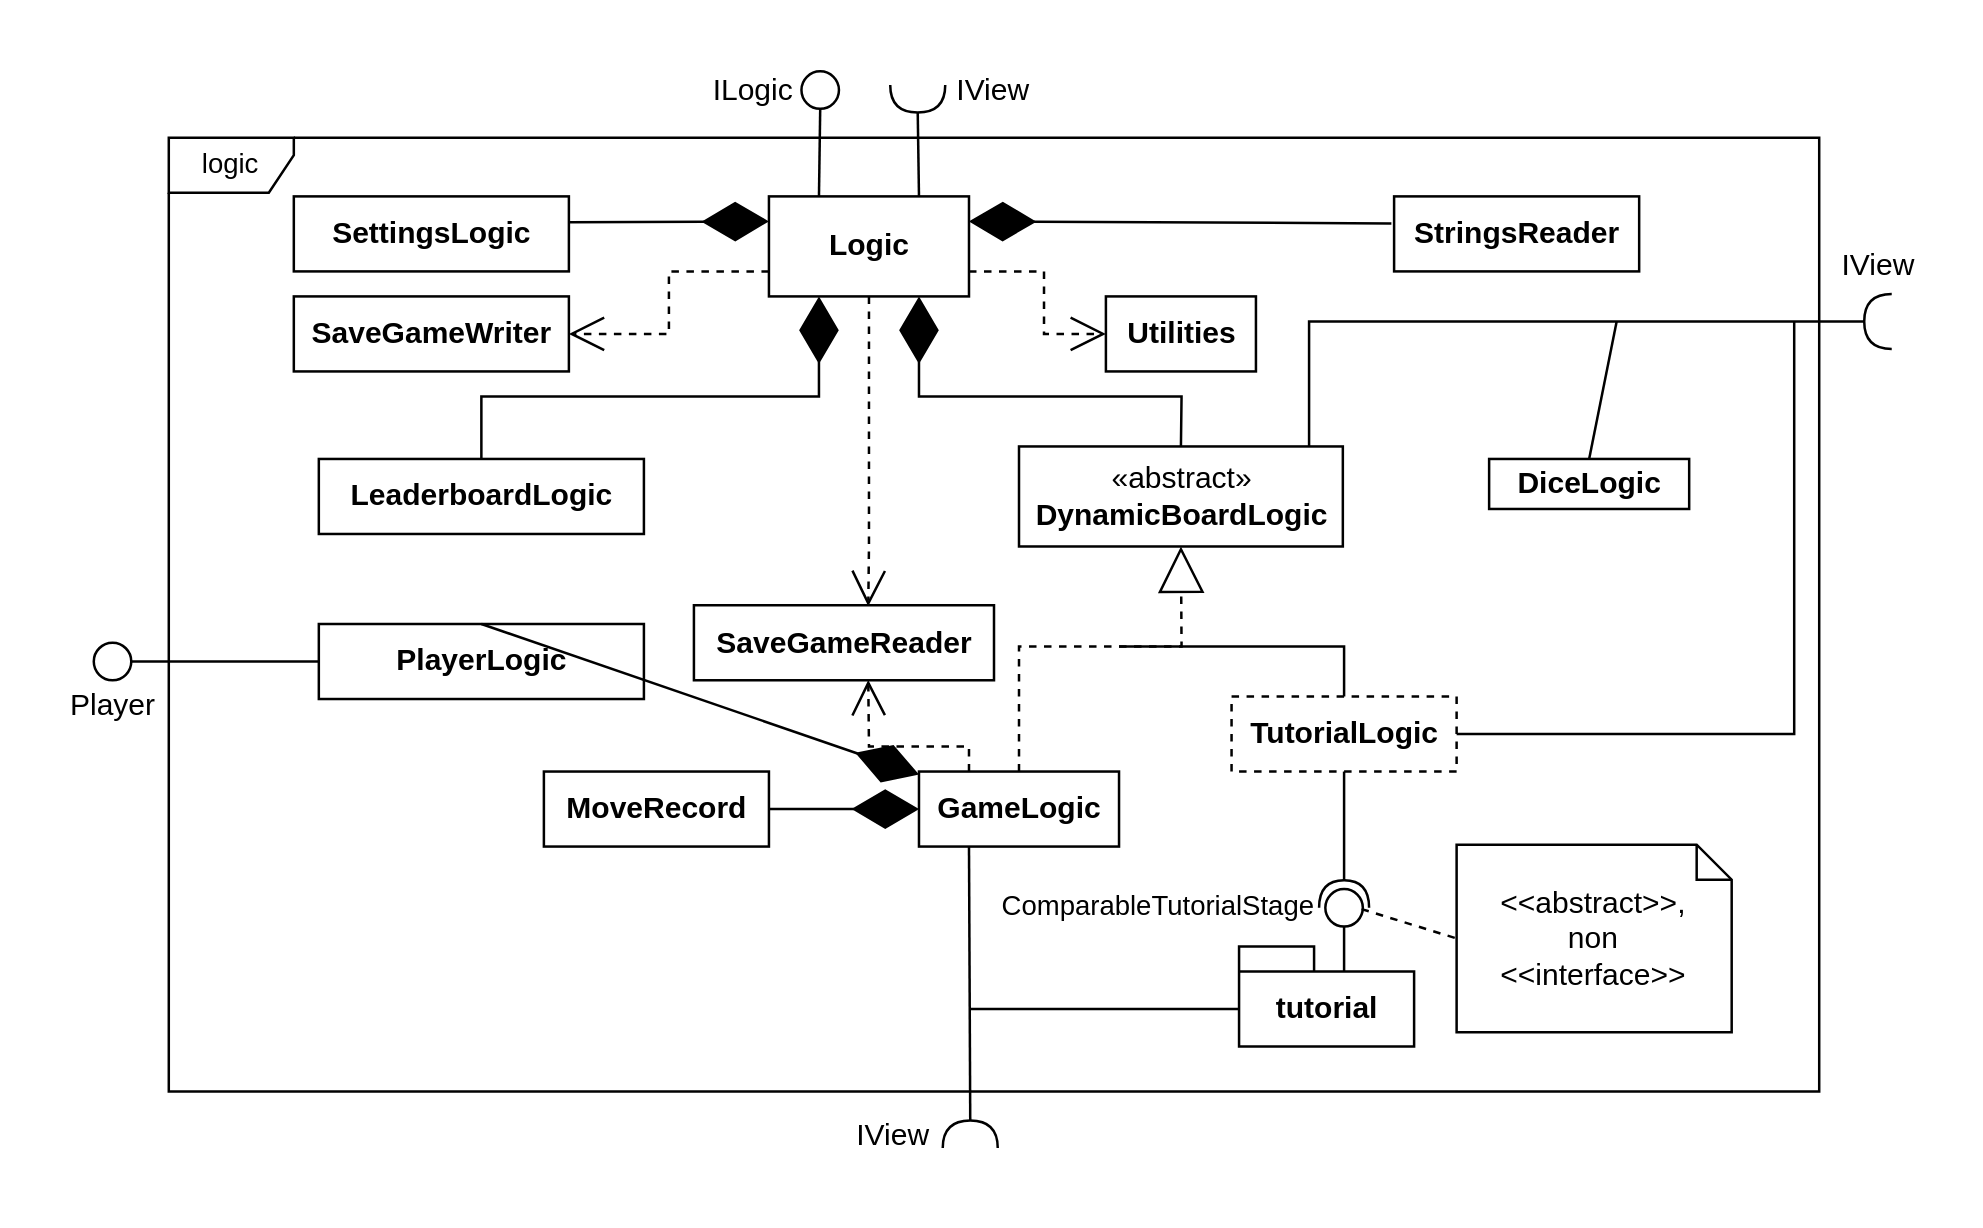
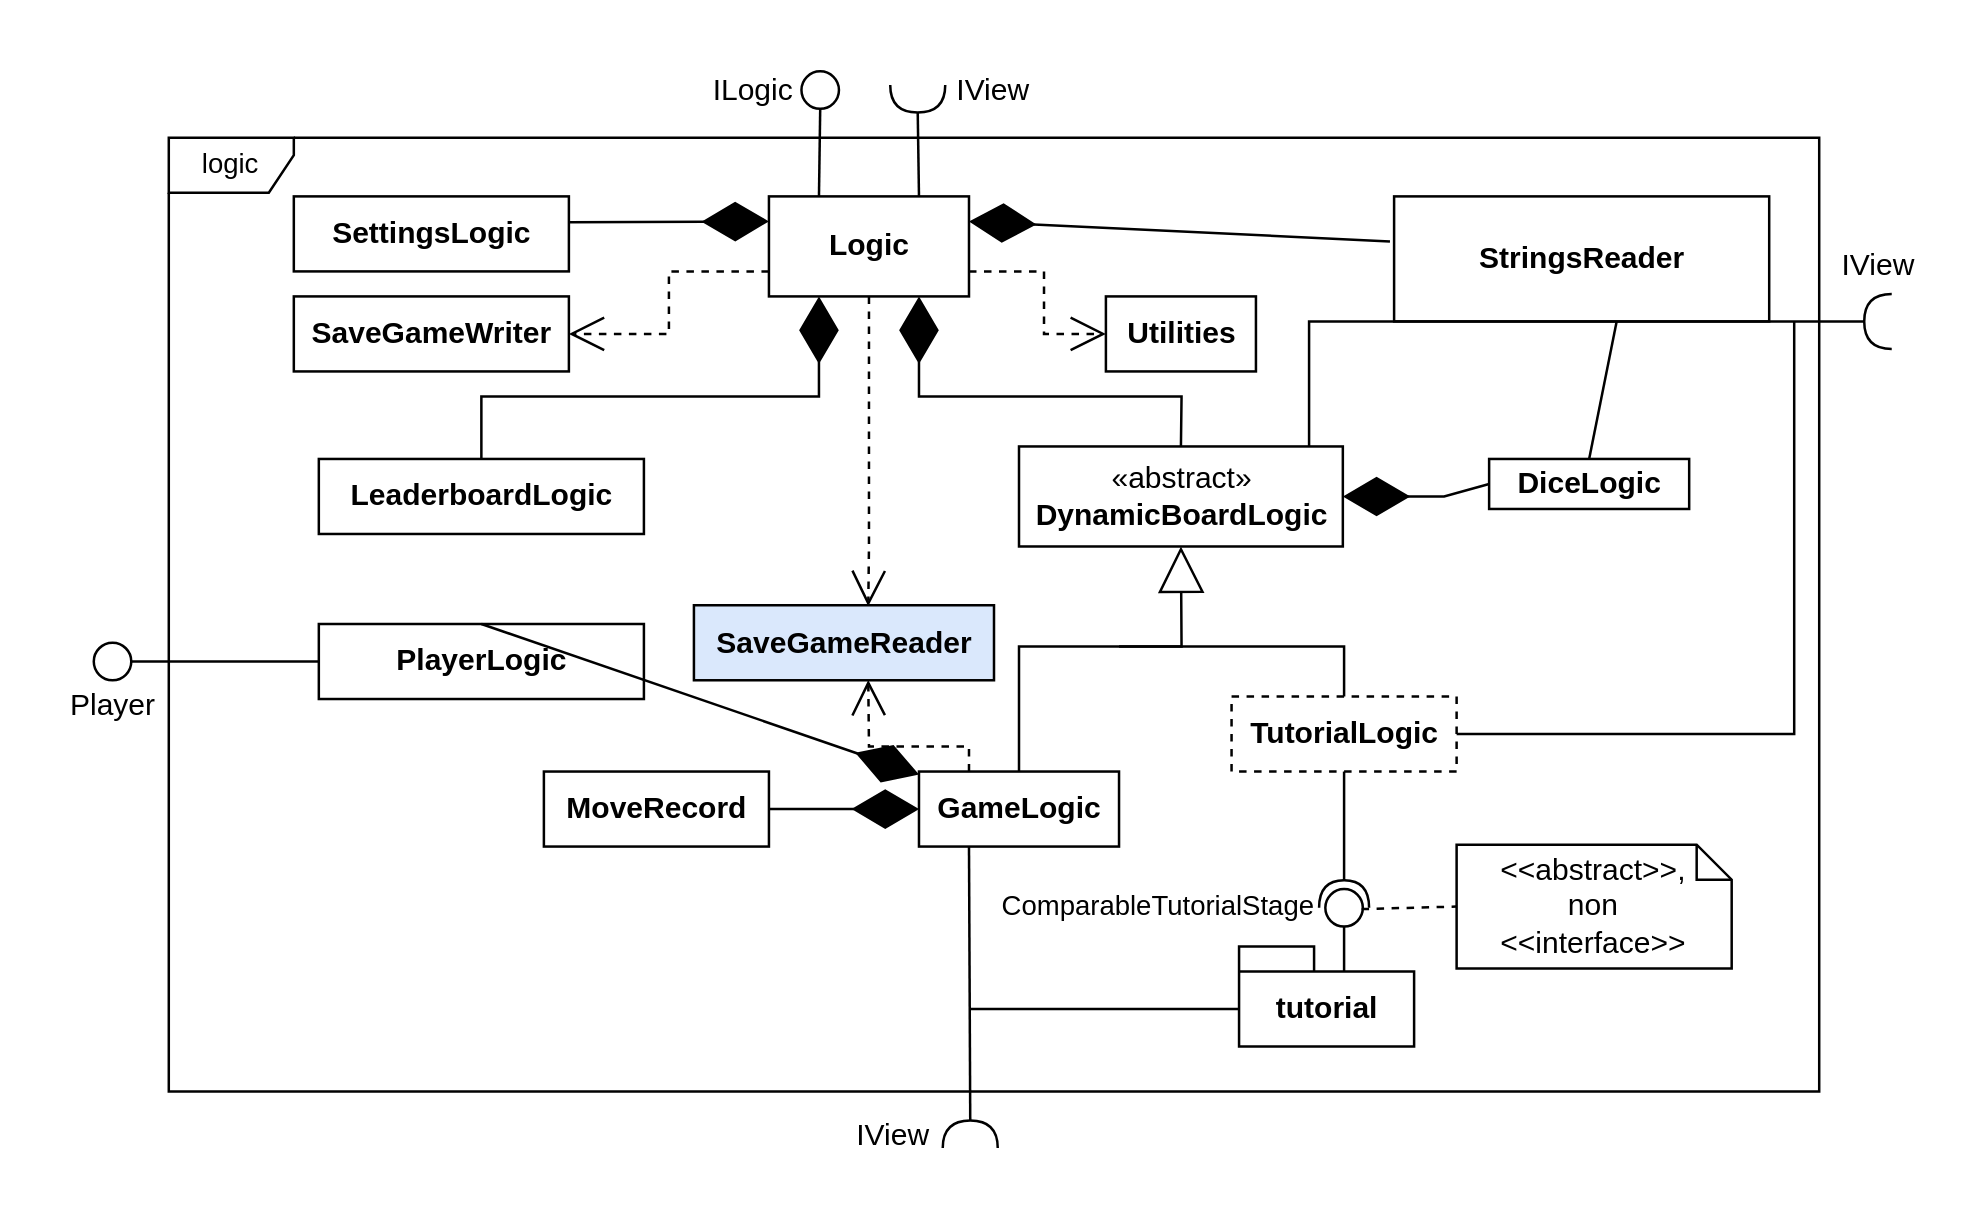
(1516, 234) -> (1581, 259)
none -> (1449, 495)
(844, 643) -> (844, 643)
(1019, 657) -> (1019, 657)
(1594, 938) -> (1594, 906)
